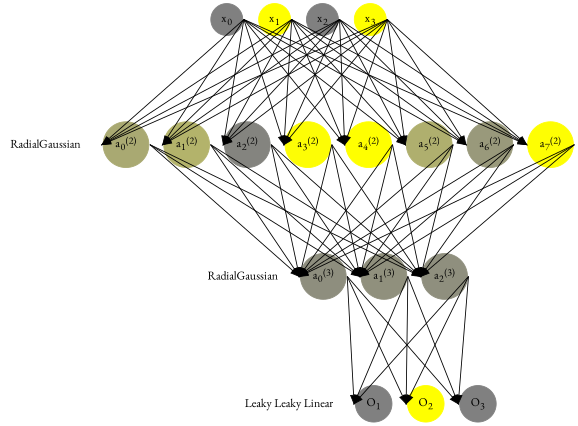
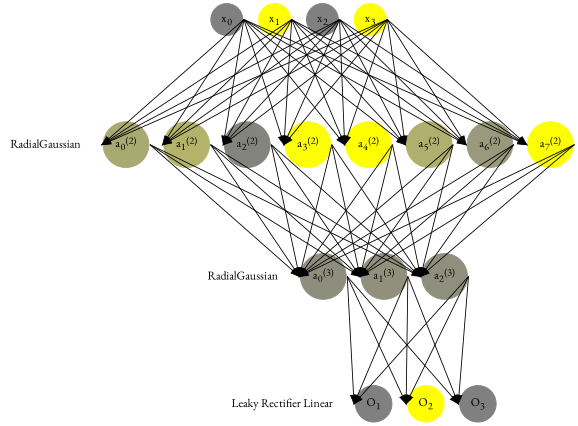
(289, 404) -> (282, 404)
